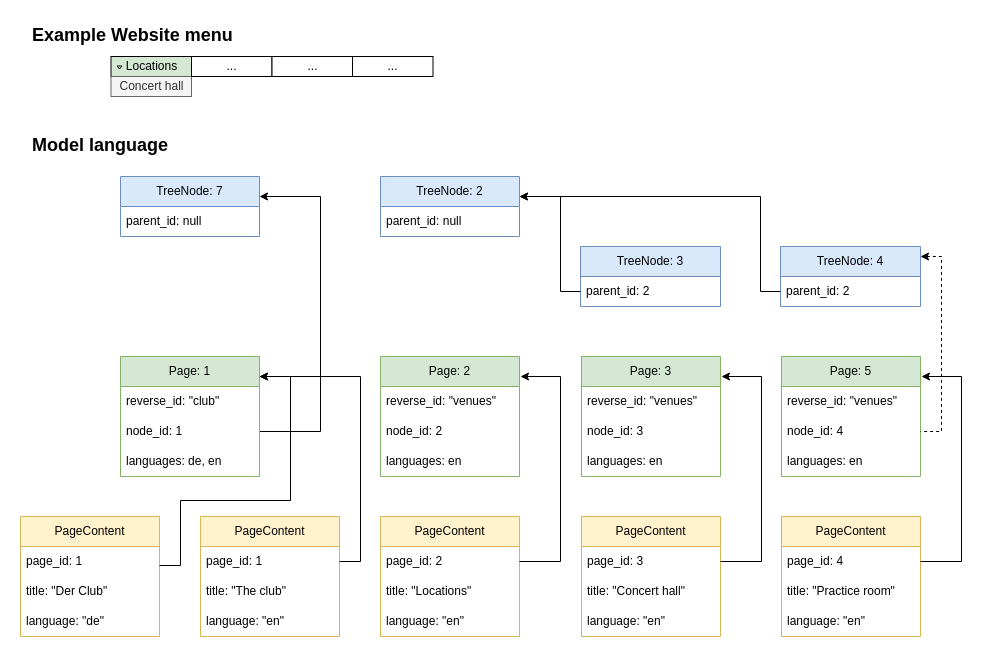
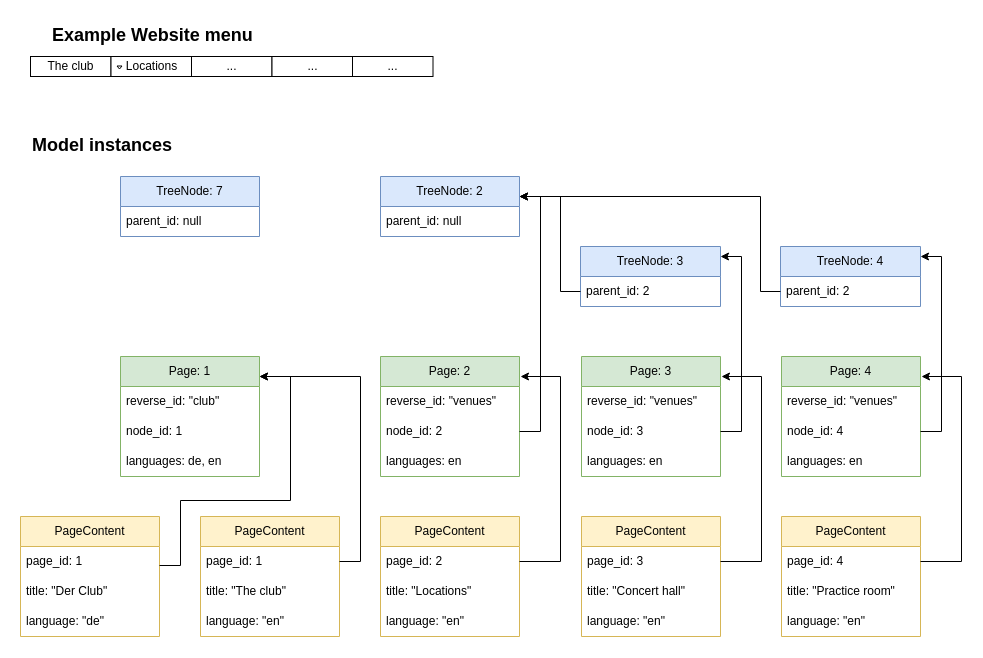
(166, 36) -> (186, 36)
none -> (71, 67)
(151, 67) -> (151, 67)
(151, 87) -> none
(75, 146) -> (78, 146)
(321, 317) -> none
none -> (541, 324)
none -> (742, 347)
(942, 348) -> (942, 348)
(851, 372) -> (851, 372)
